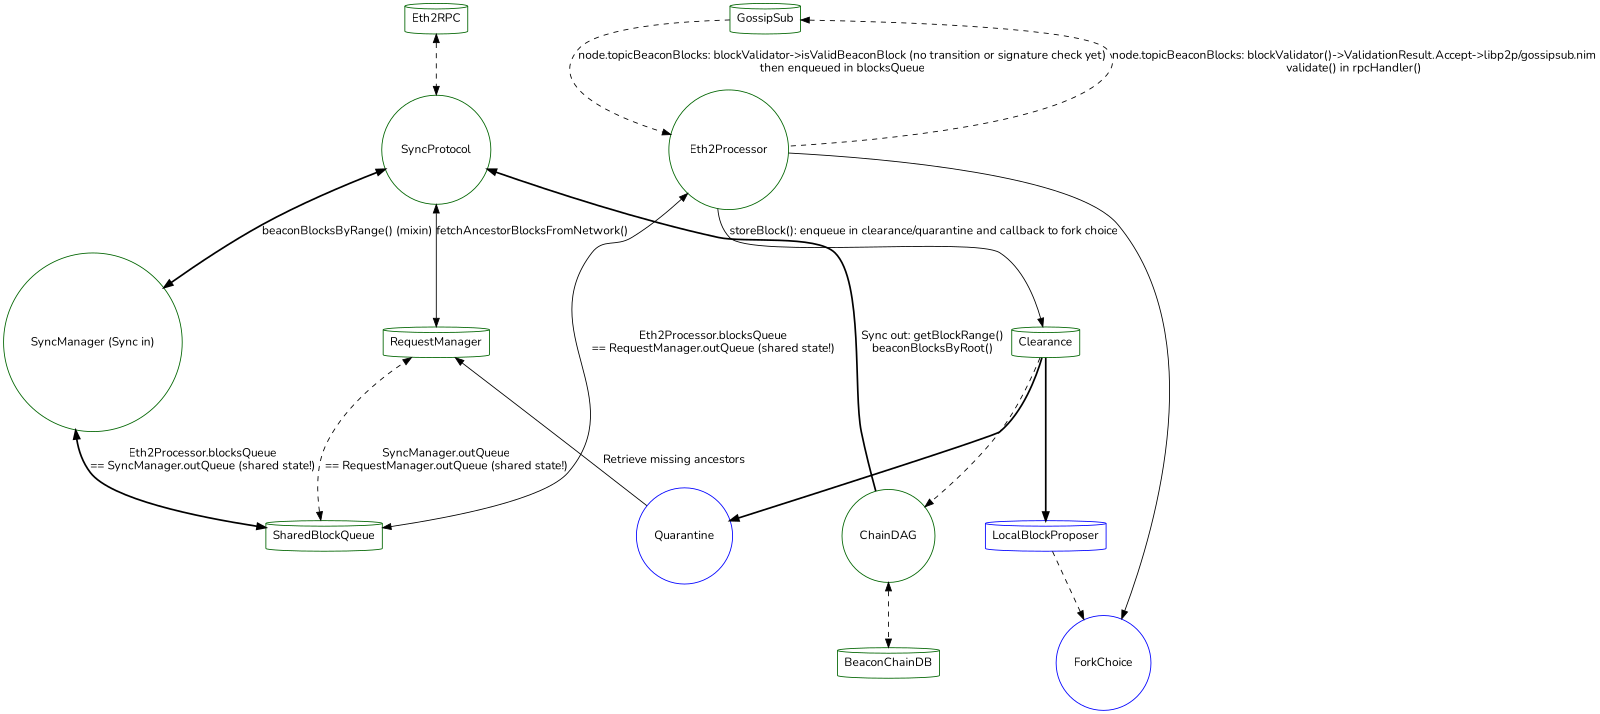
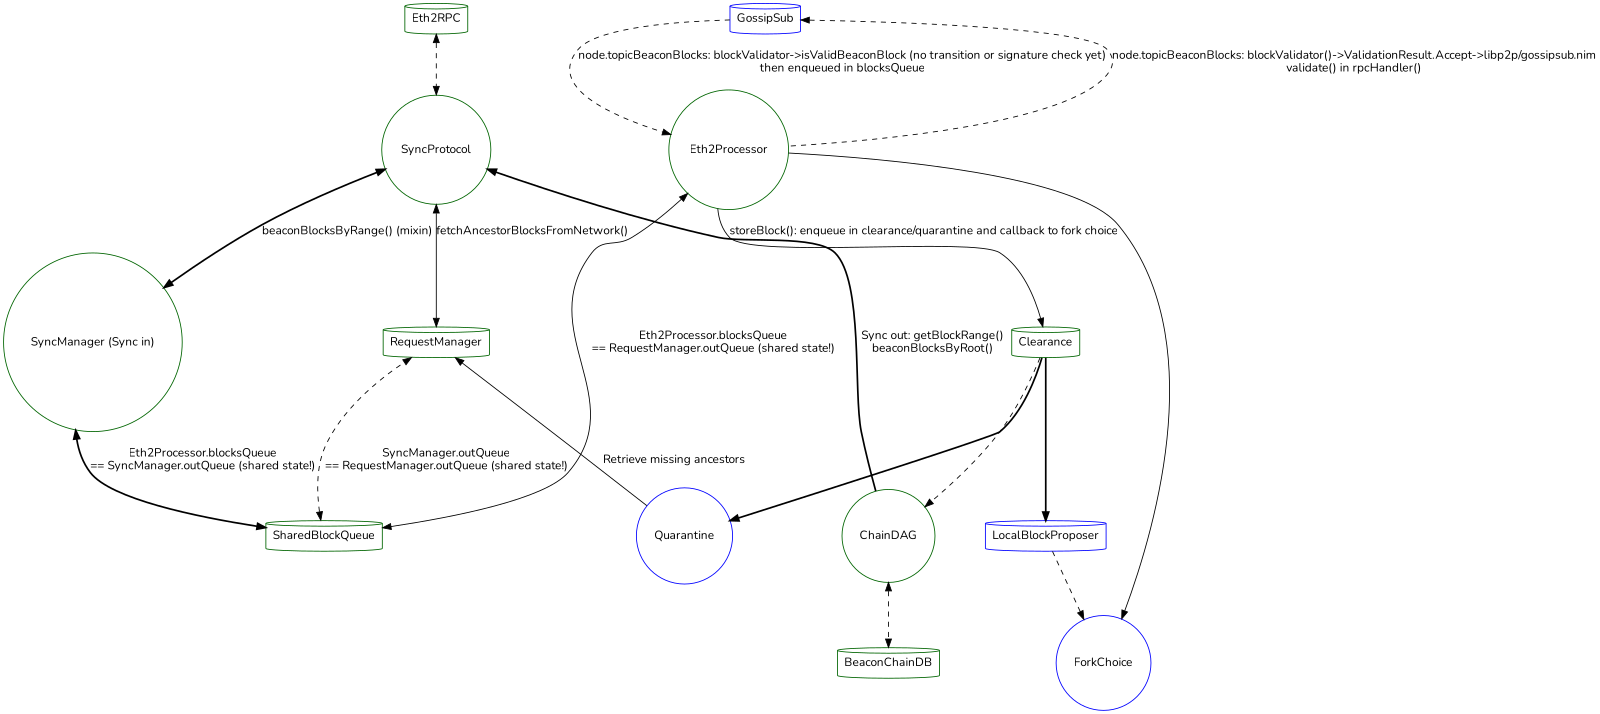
(765, 19) -> (765, 19)
